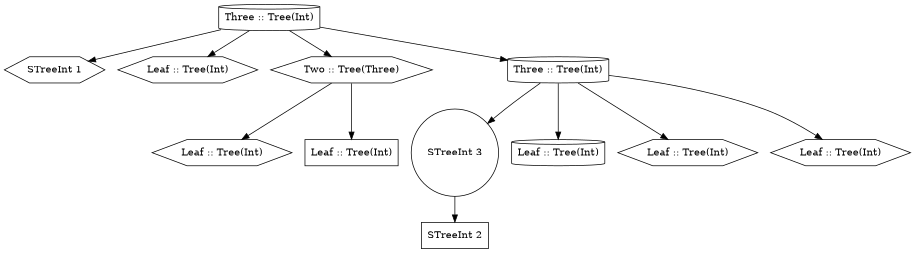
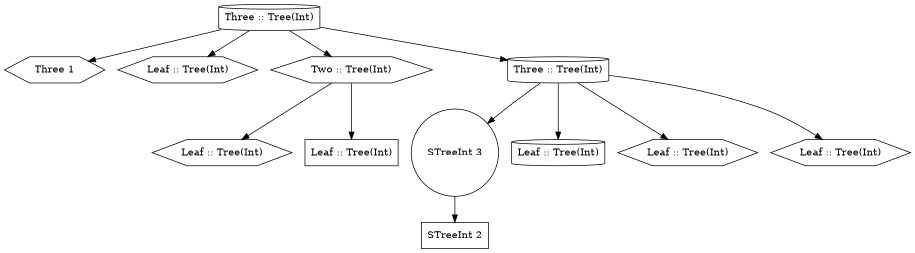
(55, 70) -> (55, 70)
(352, 70) -> (352, 70)
